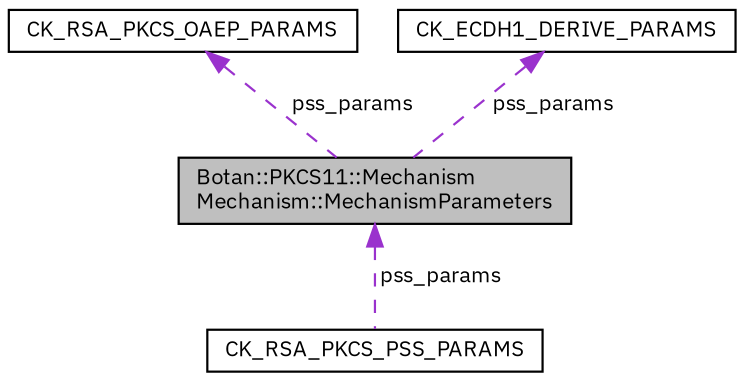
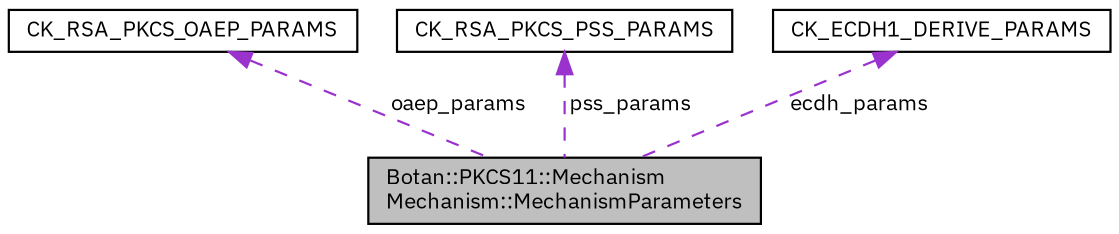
(351, 105) -> (457, 105)
(551, 105) -> (857, 105)
(375, 288) -> (565, 116)
